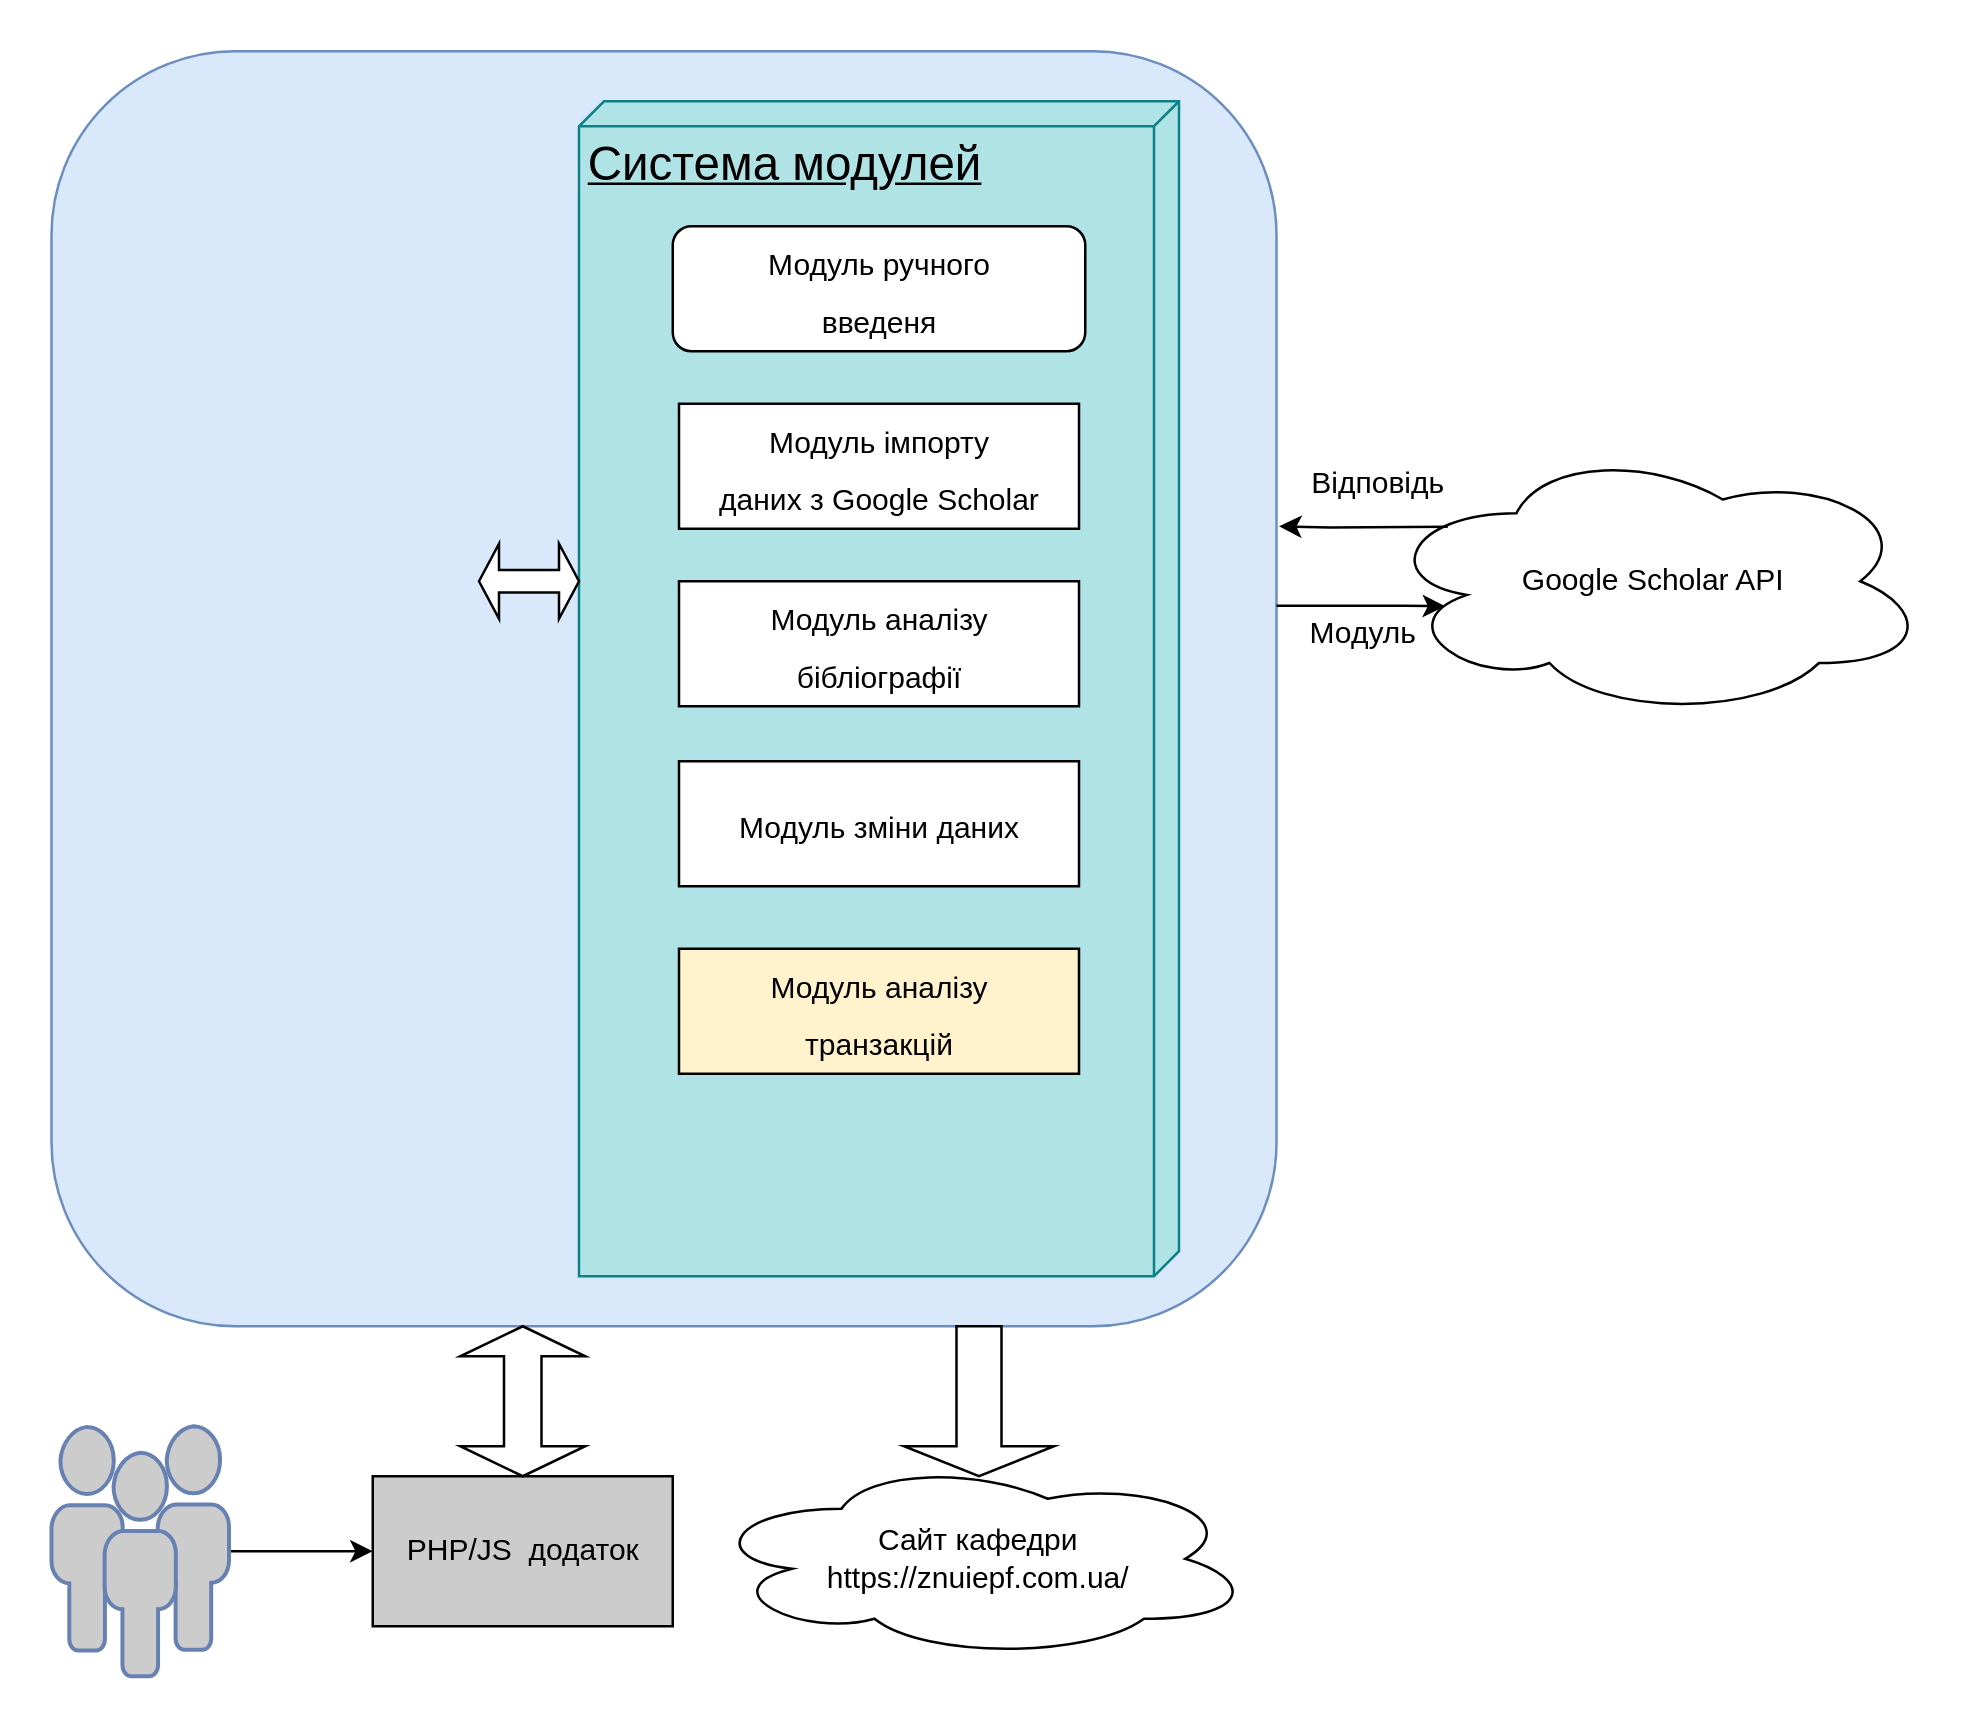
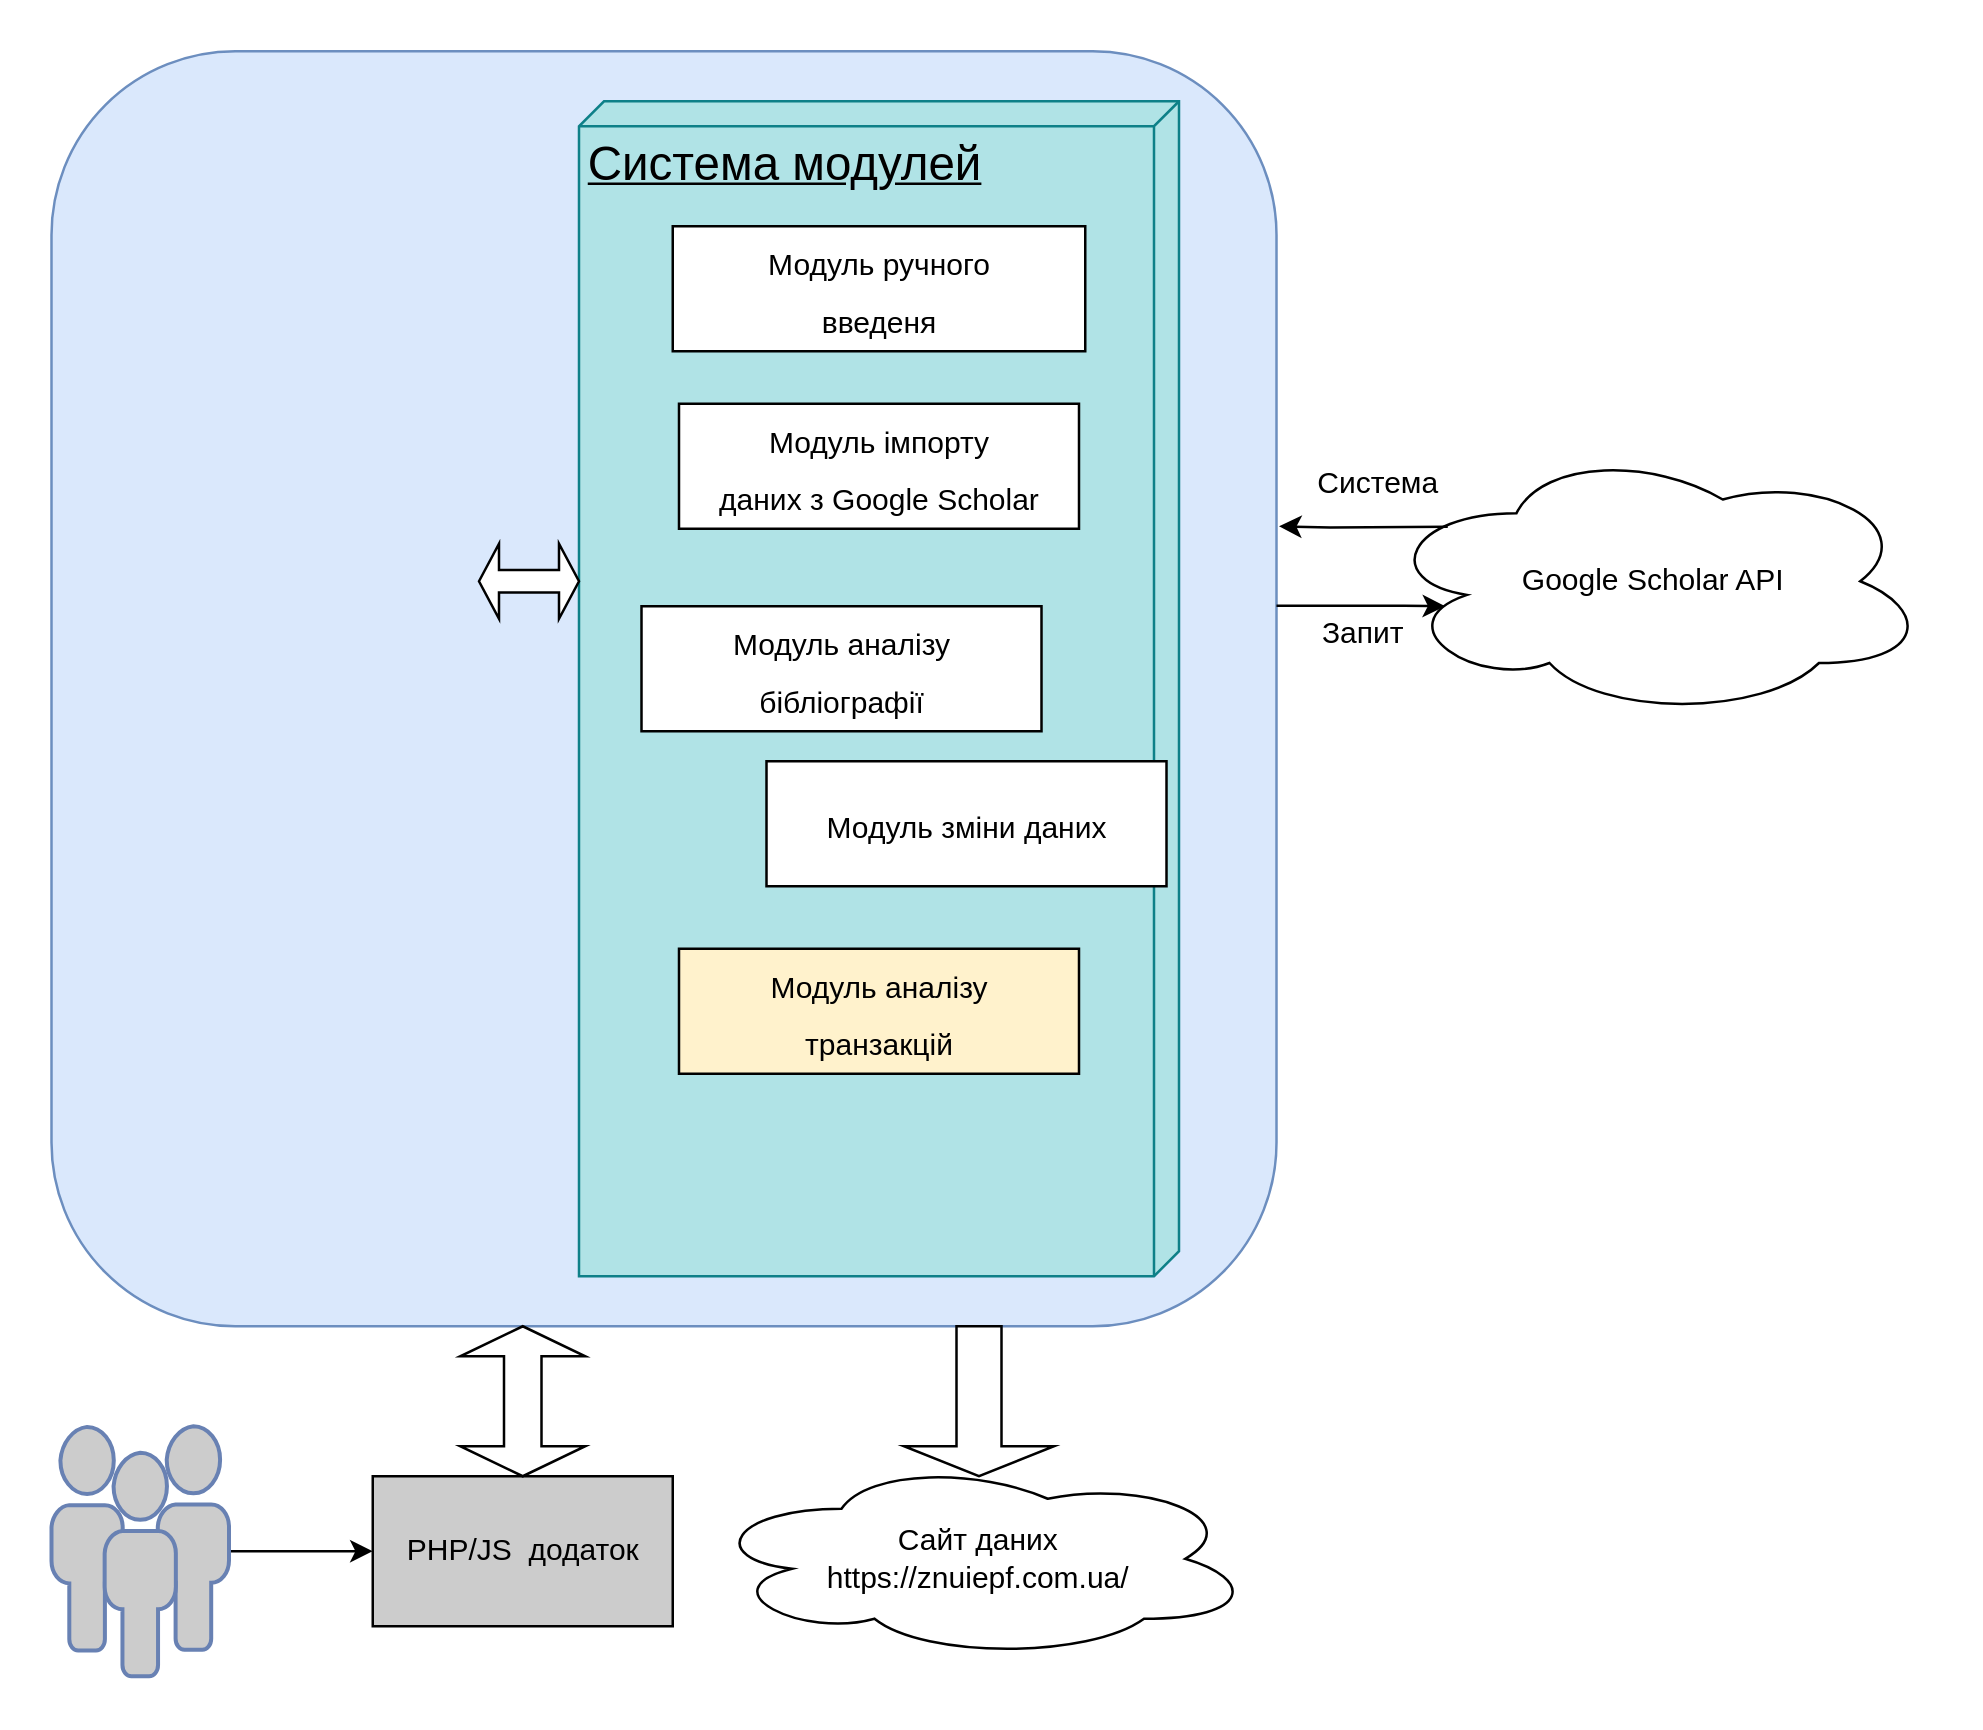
(879, 289) -> (879, 289)
(1379, 484) -> (1379, 484)
(1364, 634) -> (1364, 634)
(879, 644) -> (841, 669)
(879, 824) -> (966, 824)
(979, 1559) -> (979, 1559)
